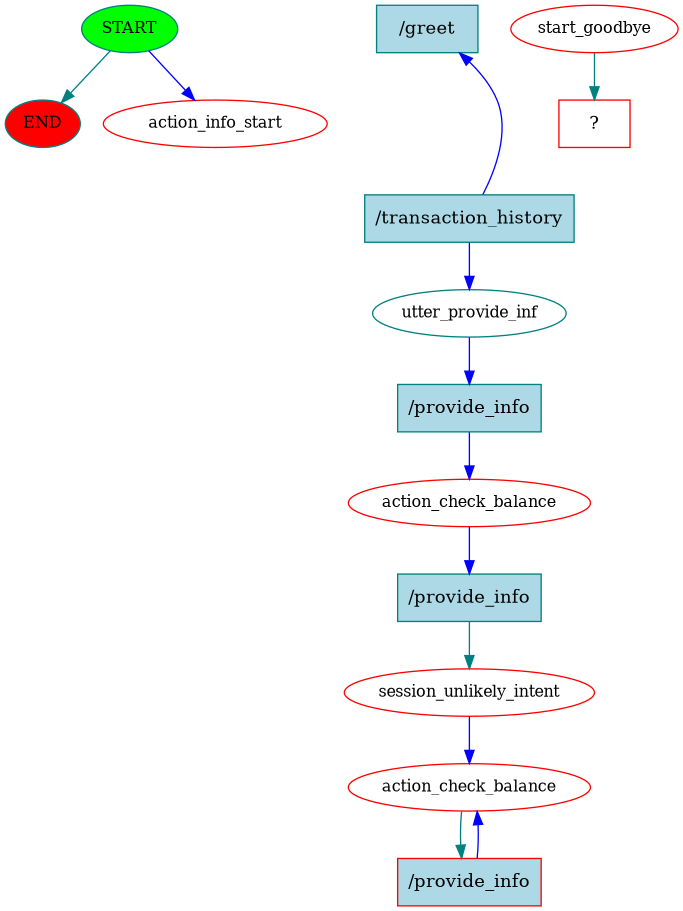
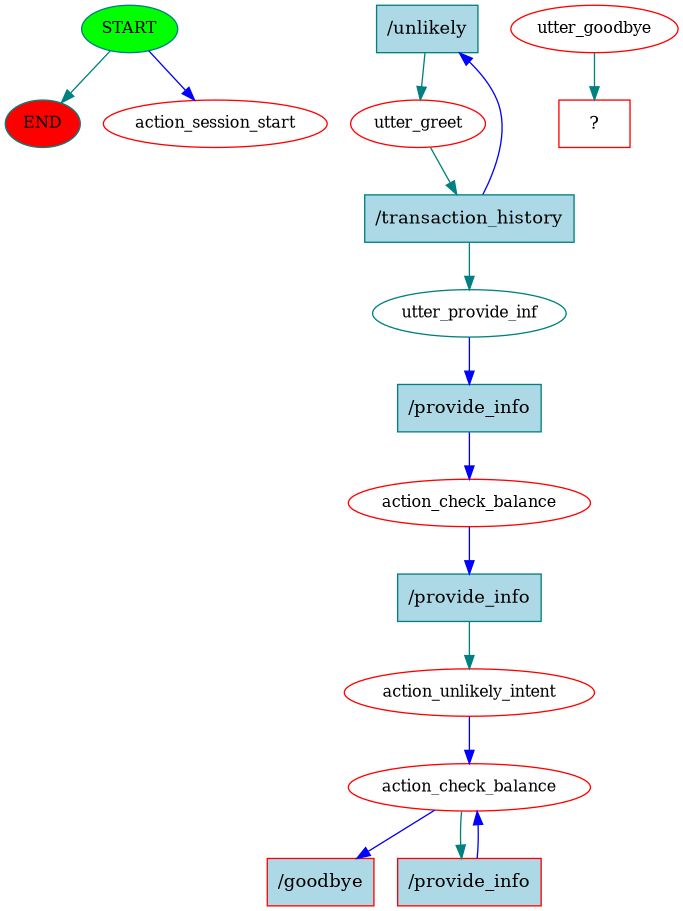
(427, 29) -> (427, 29)
(594, 29) -> (594, 29)
(215, 124) -> (215, 124)
none -> (418, 124)
(469, 260) -> (469, 260)
(469, 693) -> (469, 693)
none -> (321, 882)
